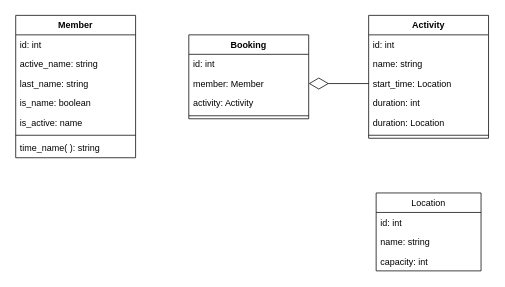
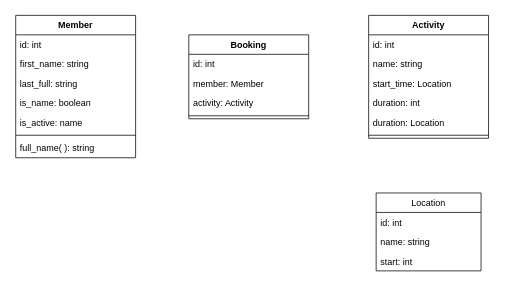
(63, 65) -> (60, 65)
(58, 84) -> (55, 84)
(347, 84) -> none
(64, 149) -> (63, 149)
(408, 262) -> (402, 262)
